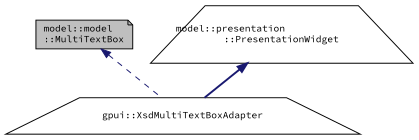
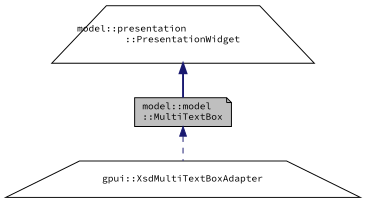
(222, 84) -> (183, 85)
